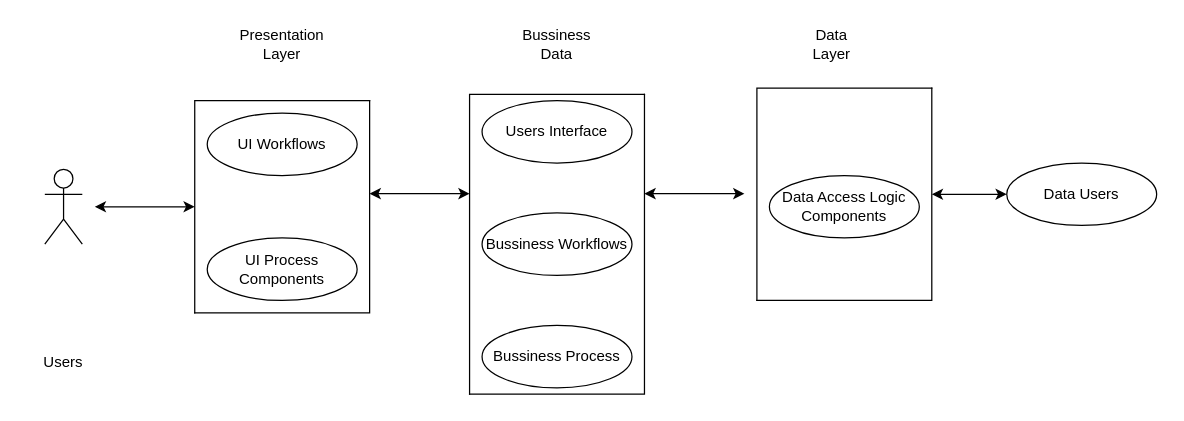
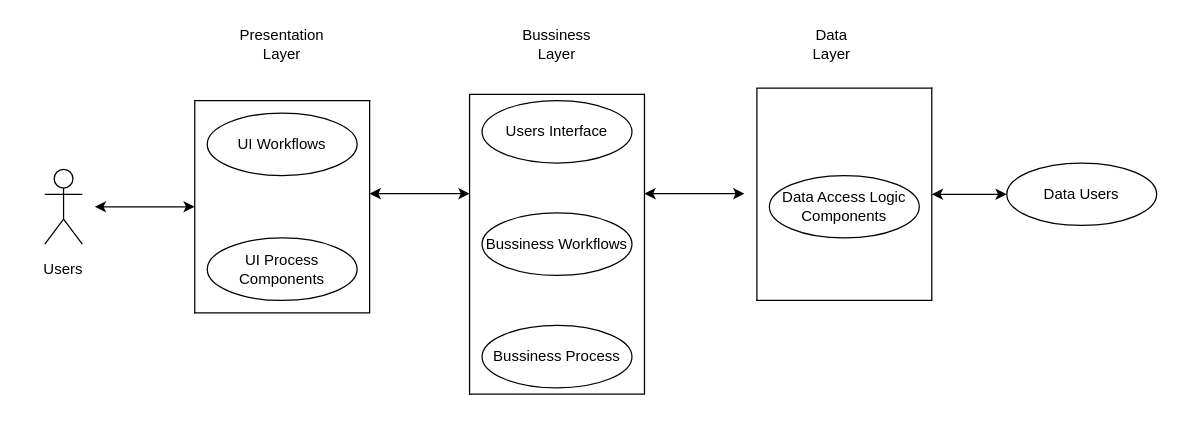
(557, 44) -> (557, 44)
(63, 363) -> (63, 269)
